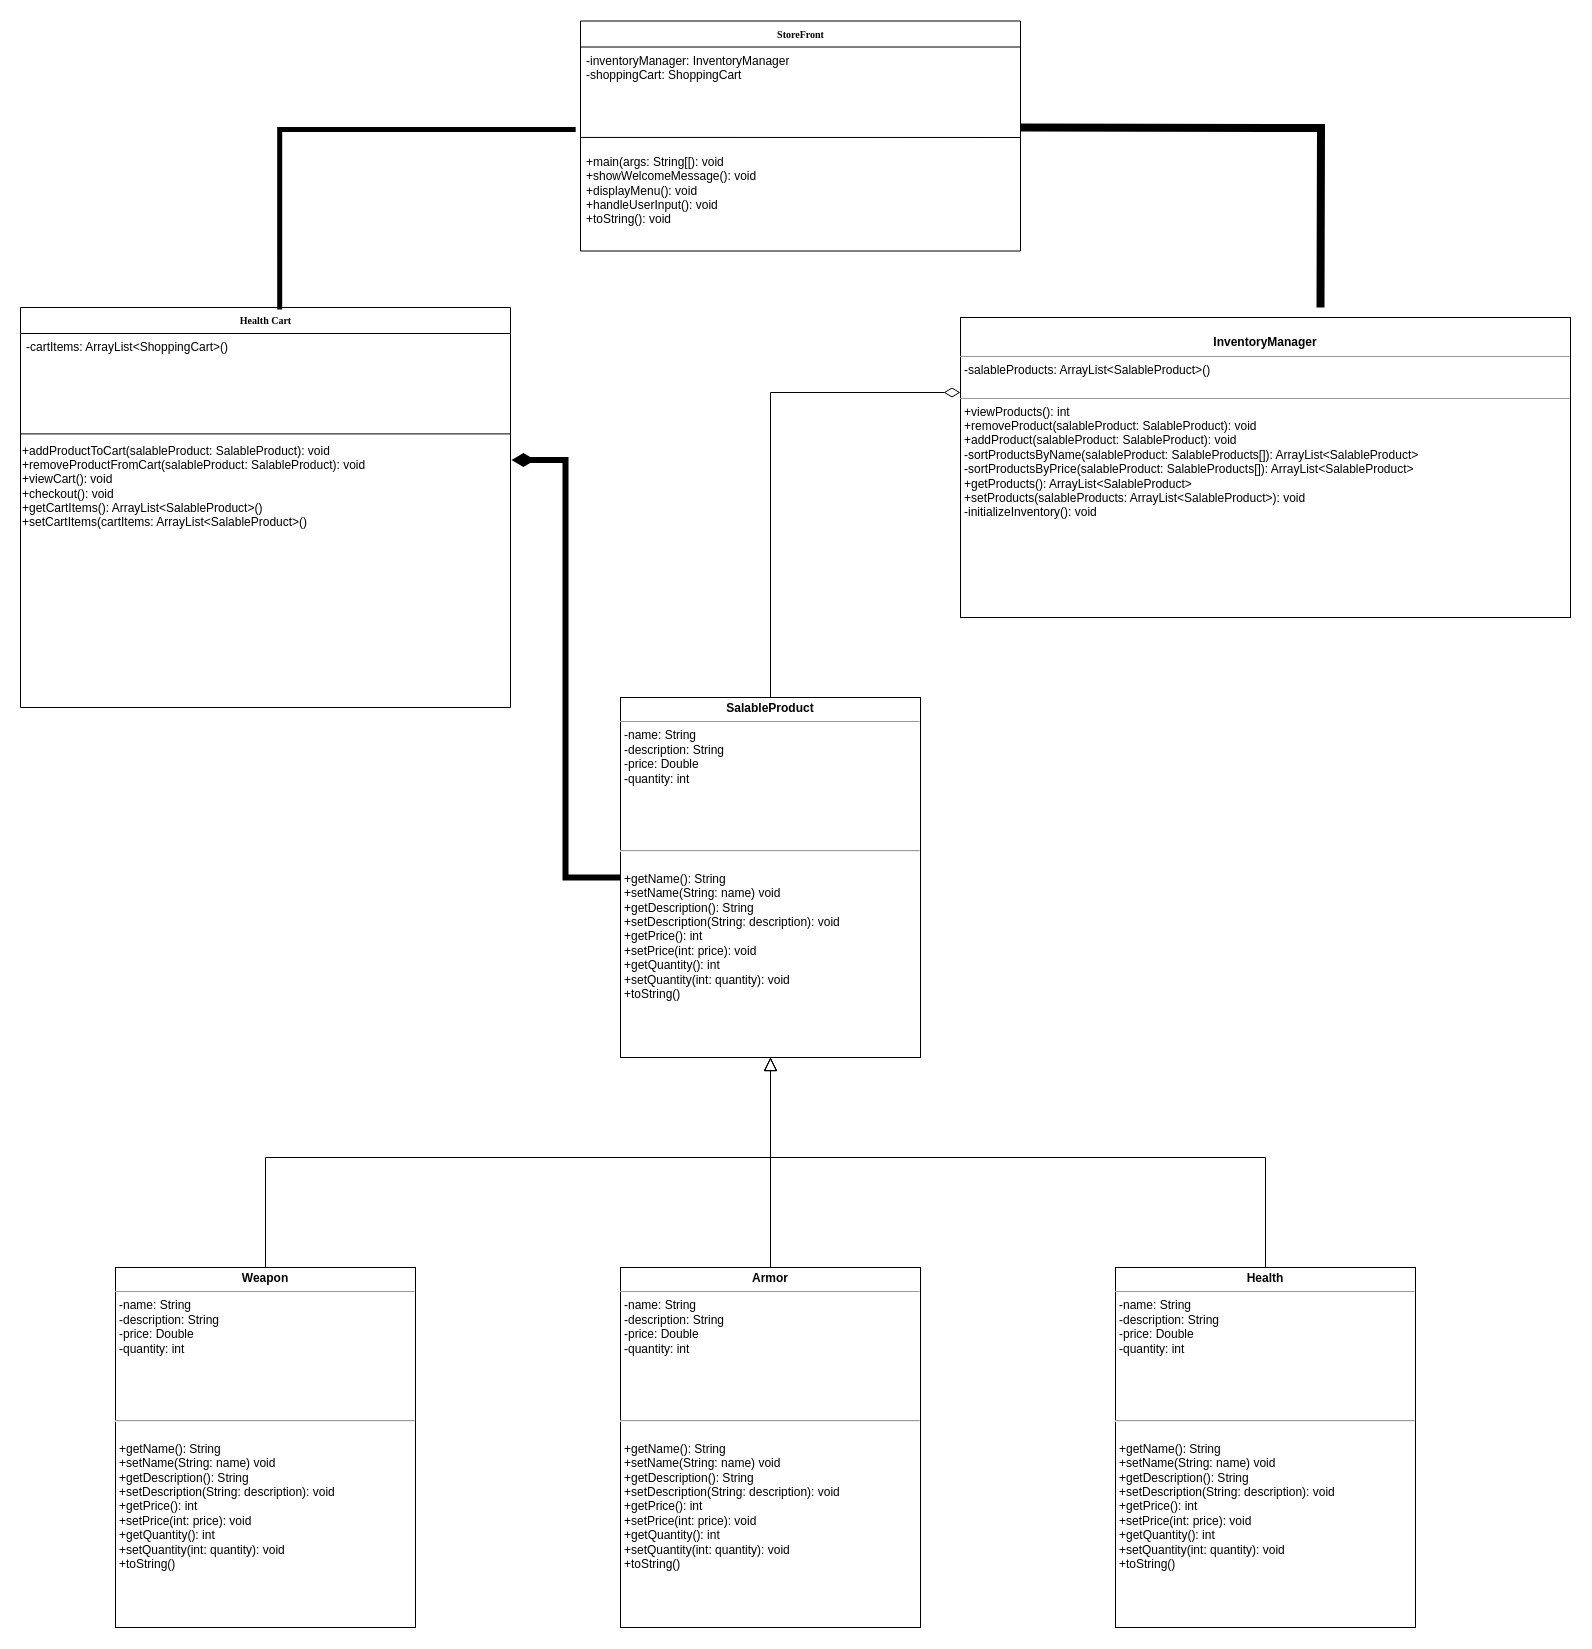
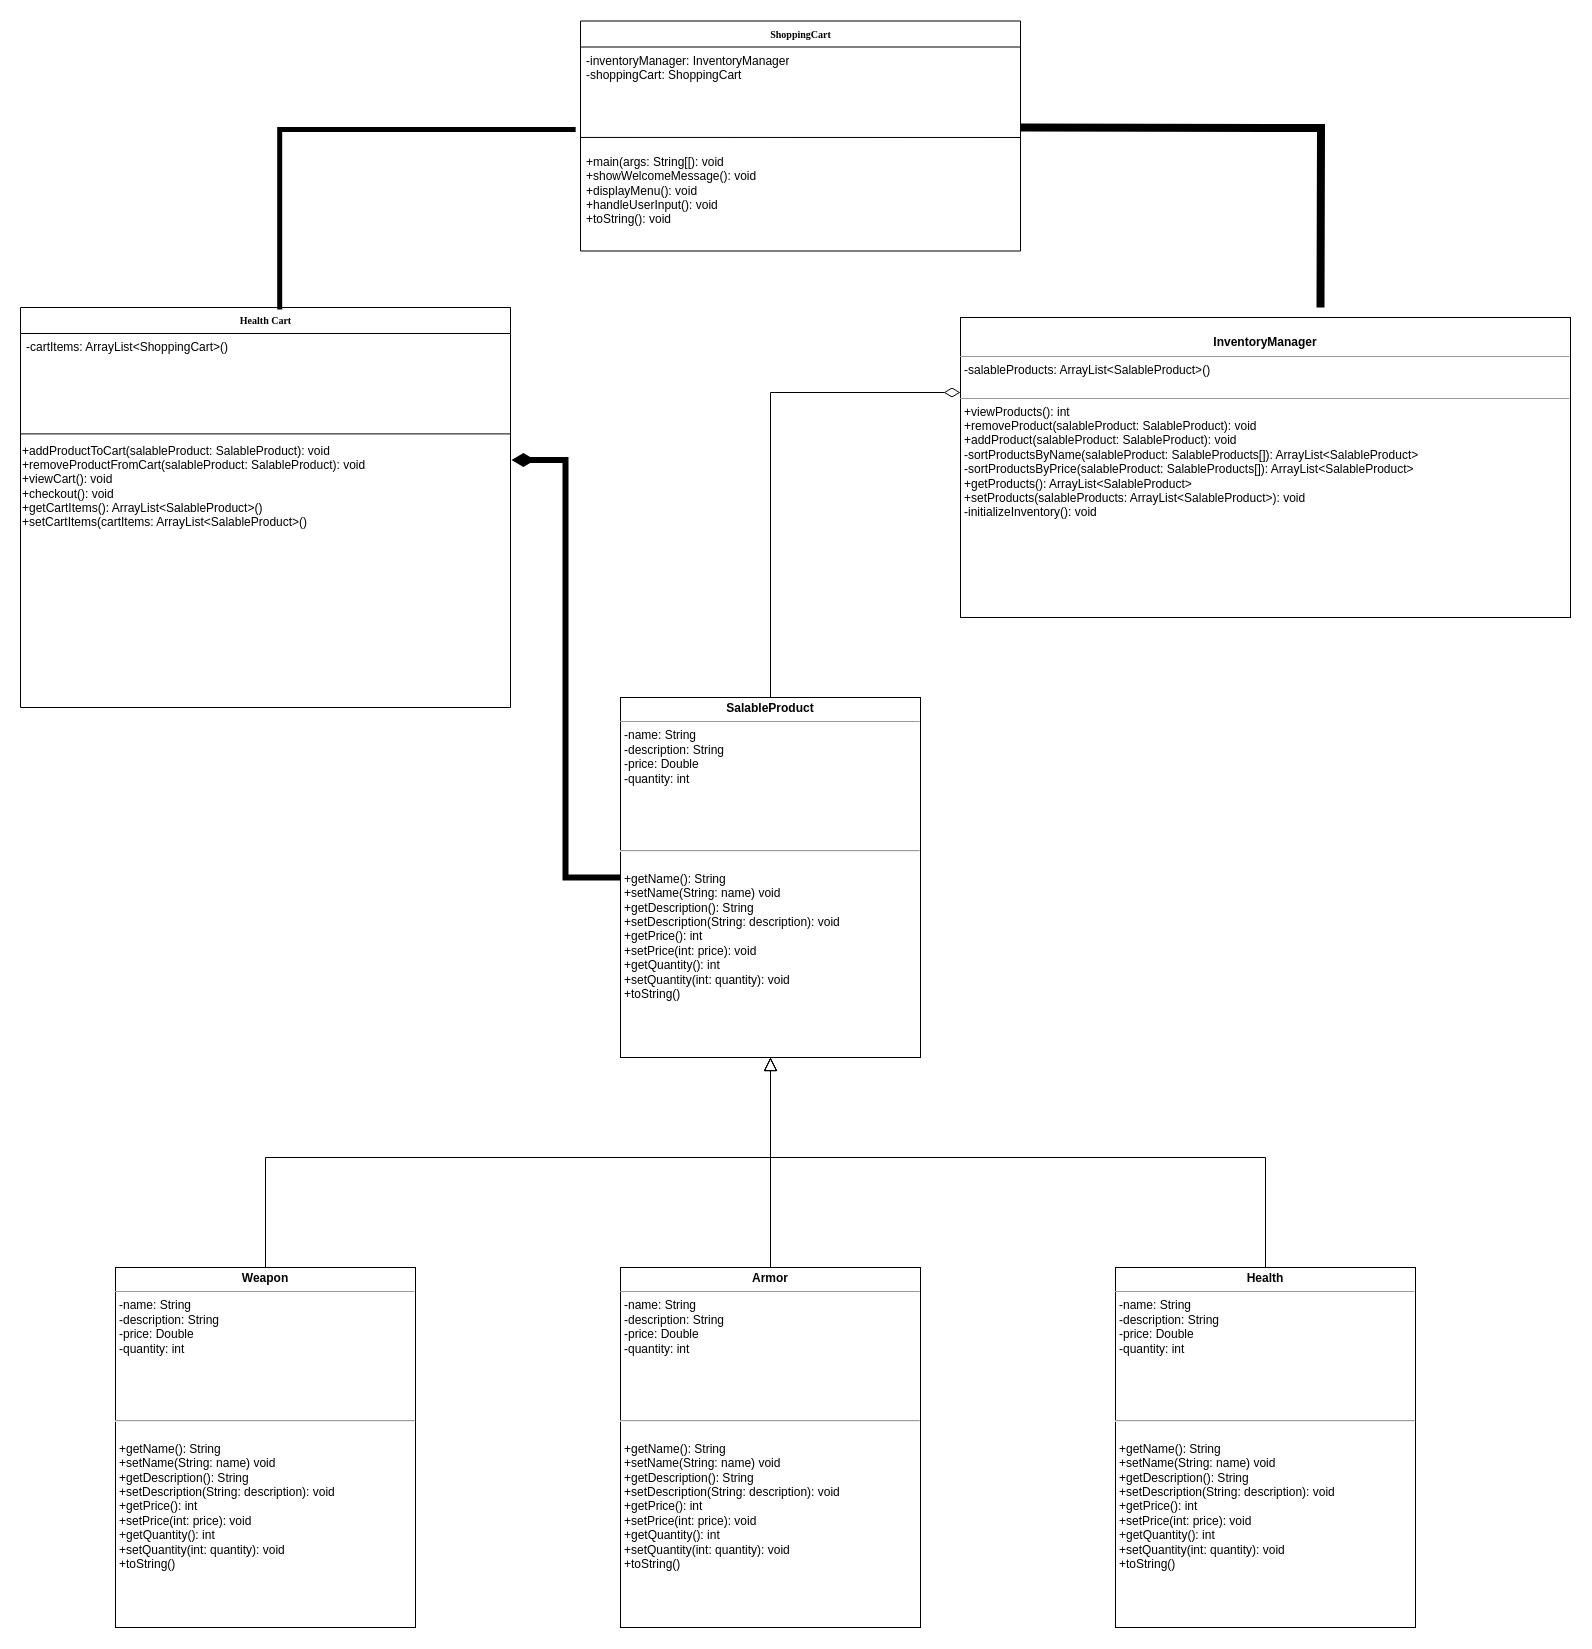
(801, 35) -> (801, 35)
